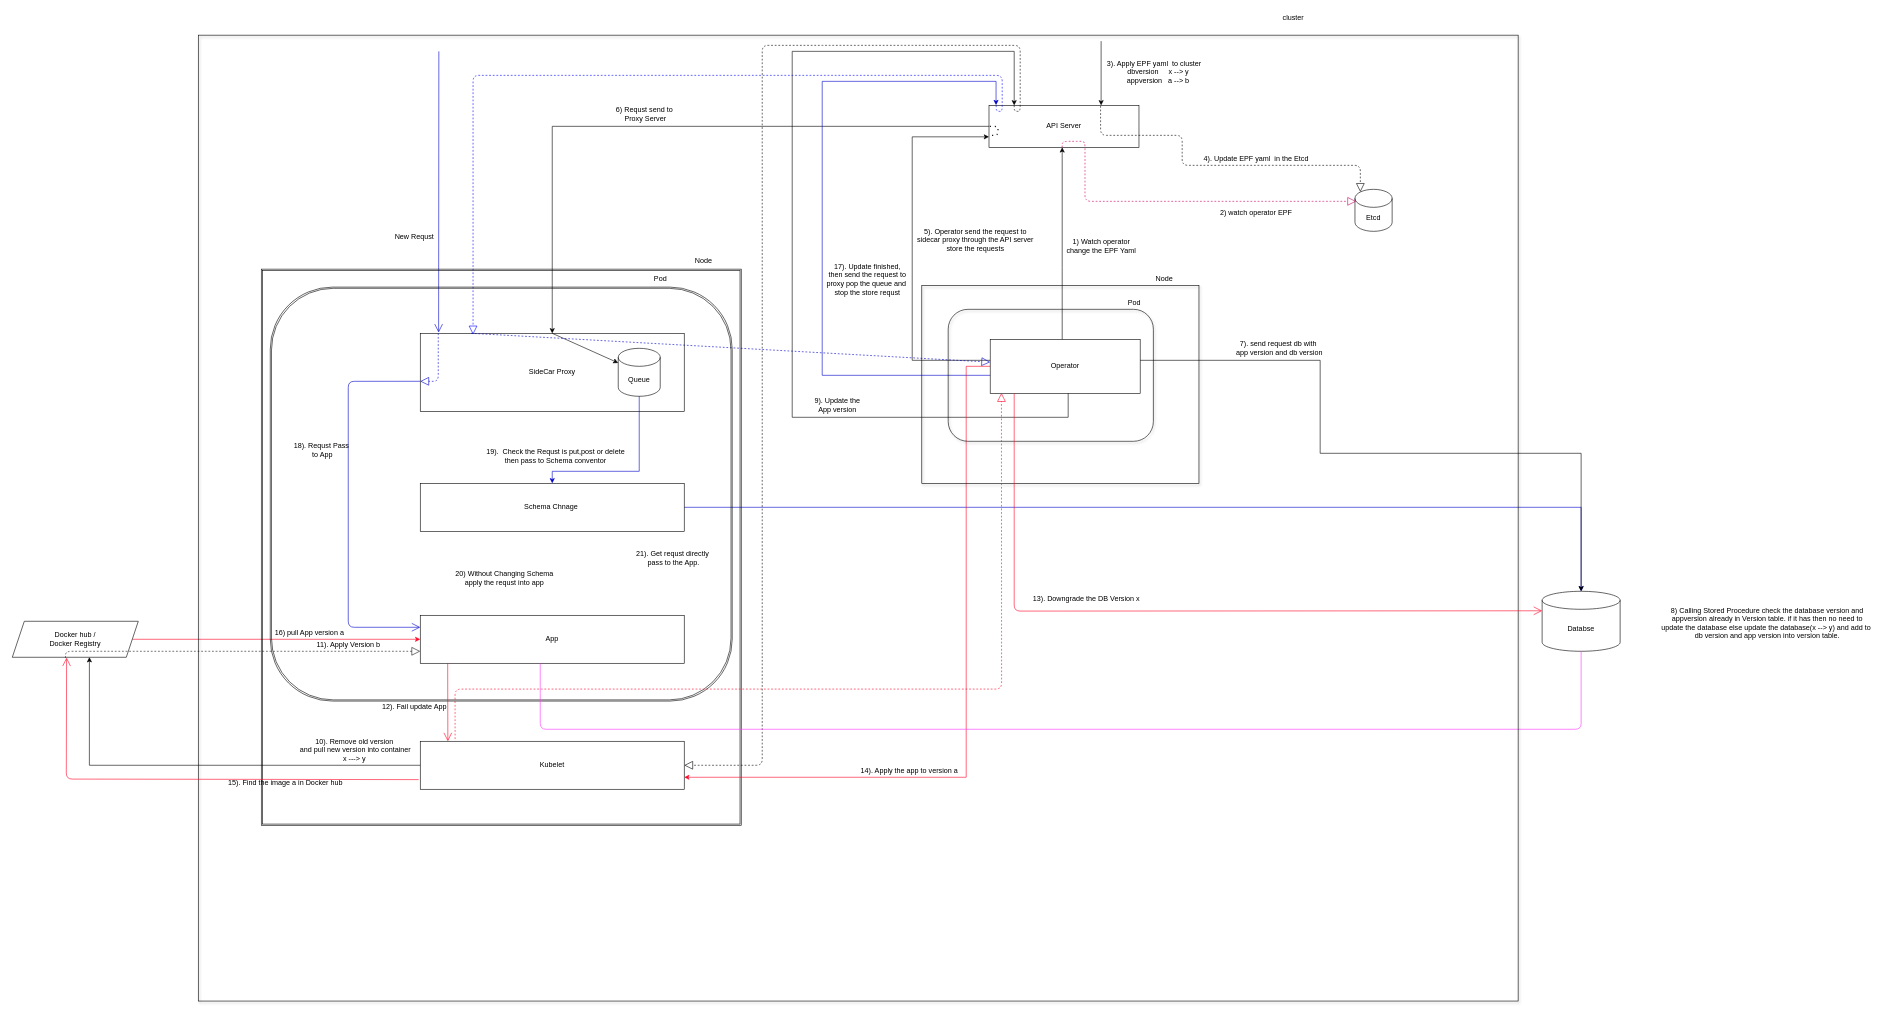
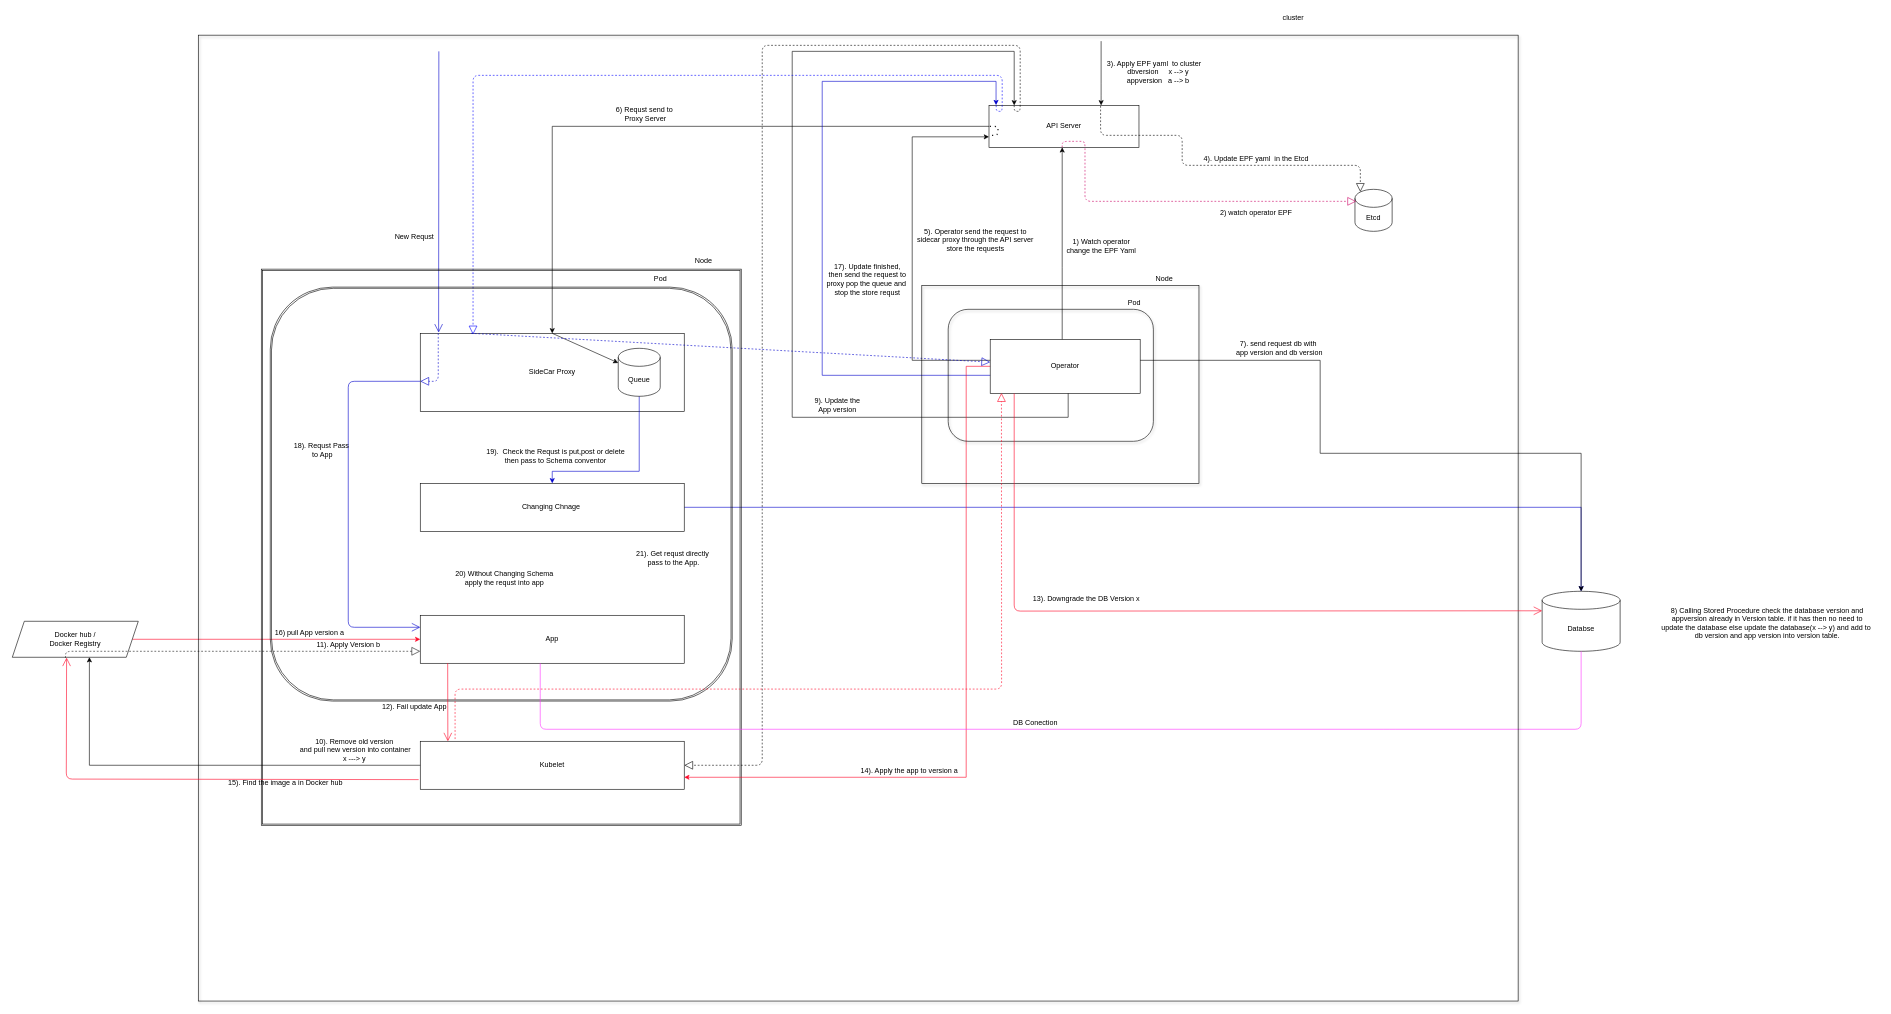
(552, 507) -> (552, 507)
none -> (1035, 723)
